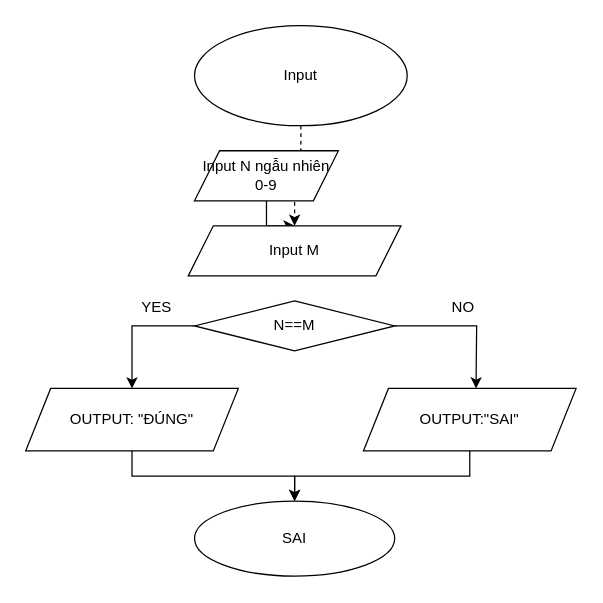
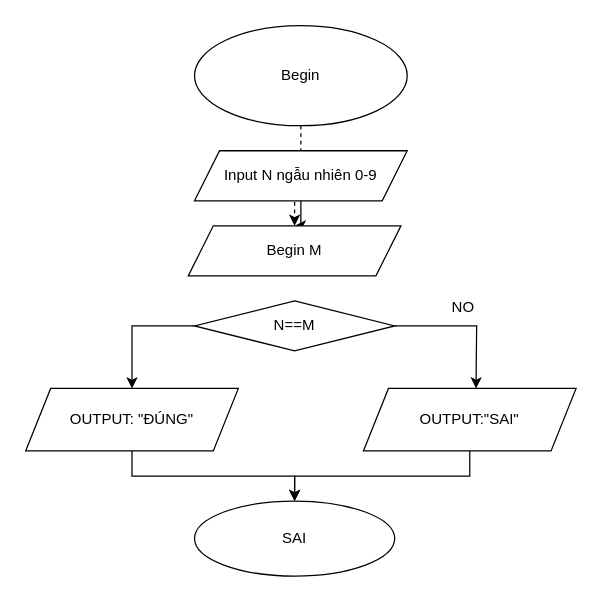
(301, 76) -> (301, 76)
(266, 176) -> (301, 176)
(294, 251) -> (294, 251)
(157, 307) -> none
